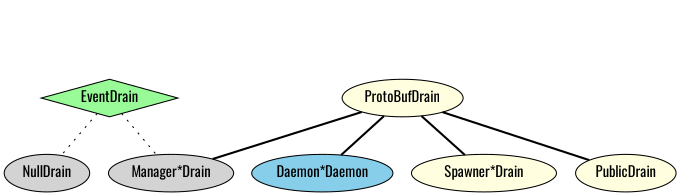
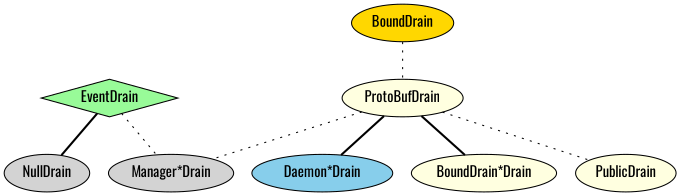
none -> (403, 23)
(79, 134) -> (79, 134)
(287, 135) -> (287, 135)
(516, 136) -> (516, 136)
(322, 173) -> (322, 173)
(484, 173) -> (484, 173)
